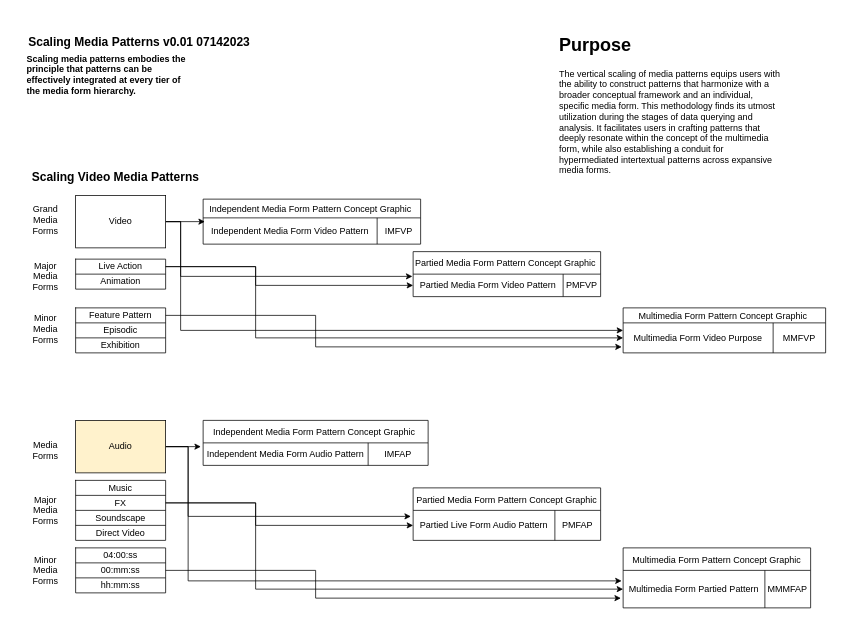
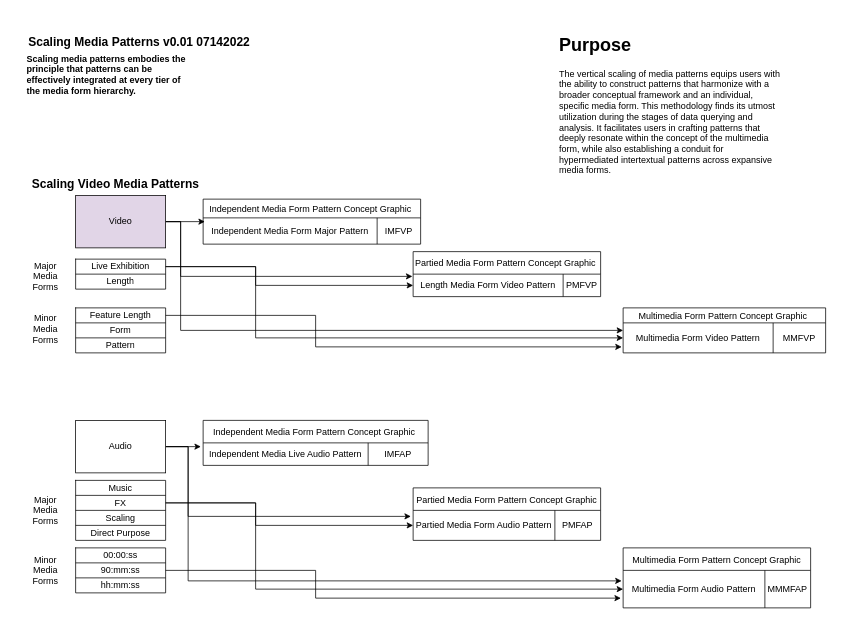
(139, 42) -> (139, 42)
(128, 177) -> (128, 184)
(45, 220) -> none
(120, 222) -> (120, 222)
(290, 231) -> (290, 231)
(120, 267) -> (120, 267)
(120, 282) -> (120, 282)
(488, 285) -> (488, 285)
(120, 315) -> (120, 315)
(120, 330) -> (120, 330)
(698, 338) -> (698, 338)
(120, 345) -> (120, 345)
(120, 447) -> (120, 447)
(45, 450) -> none
(285, 454) -> (285, 454)
(120, 518) -> (120, 518)
(484, 525) -> (484, 525)
(120, 533) -> (120, 533)
(120, 555) -> (120, 555)
(120, 570) -> (120, 570)
(694, 589) -> (694, 589)
